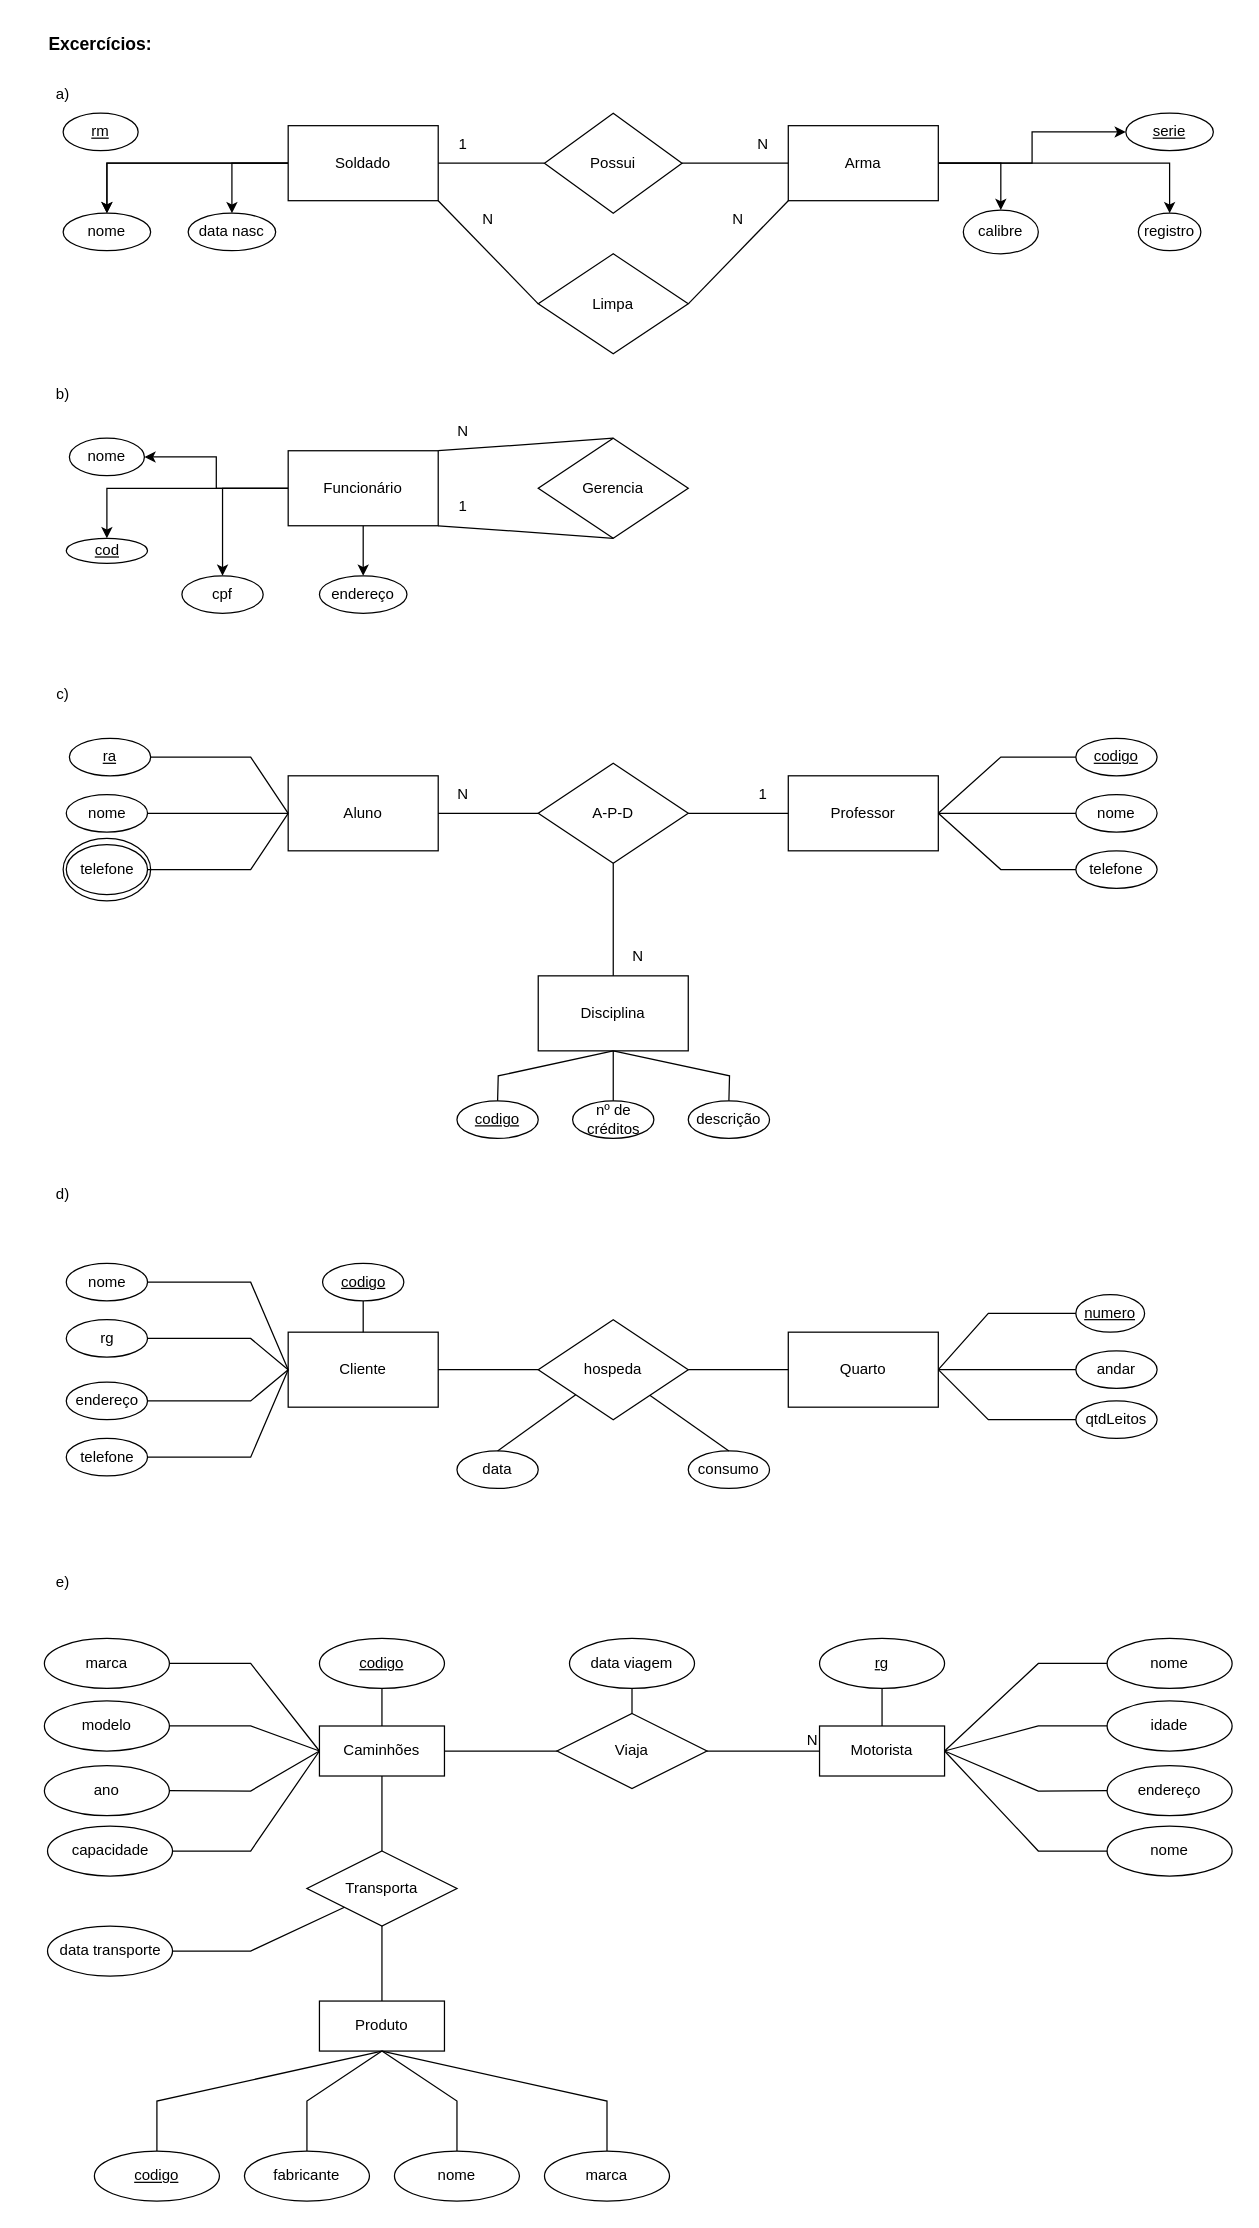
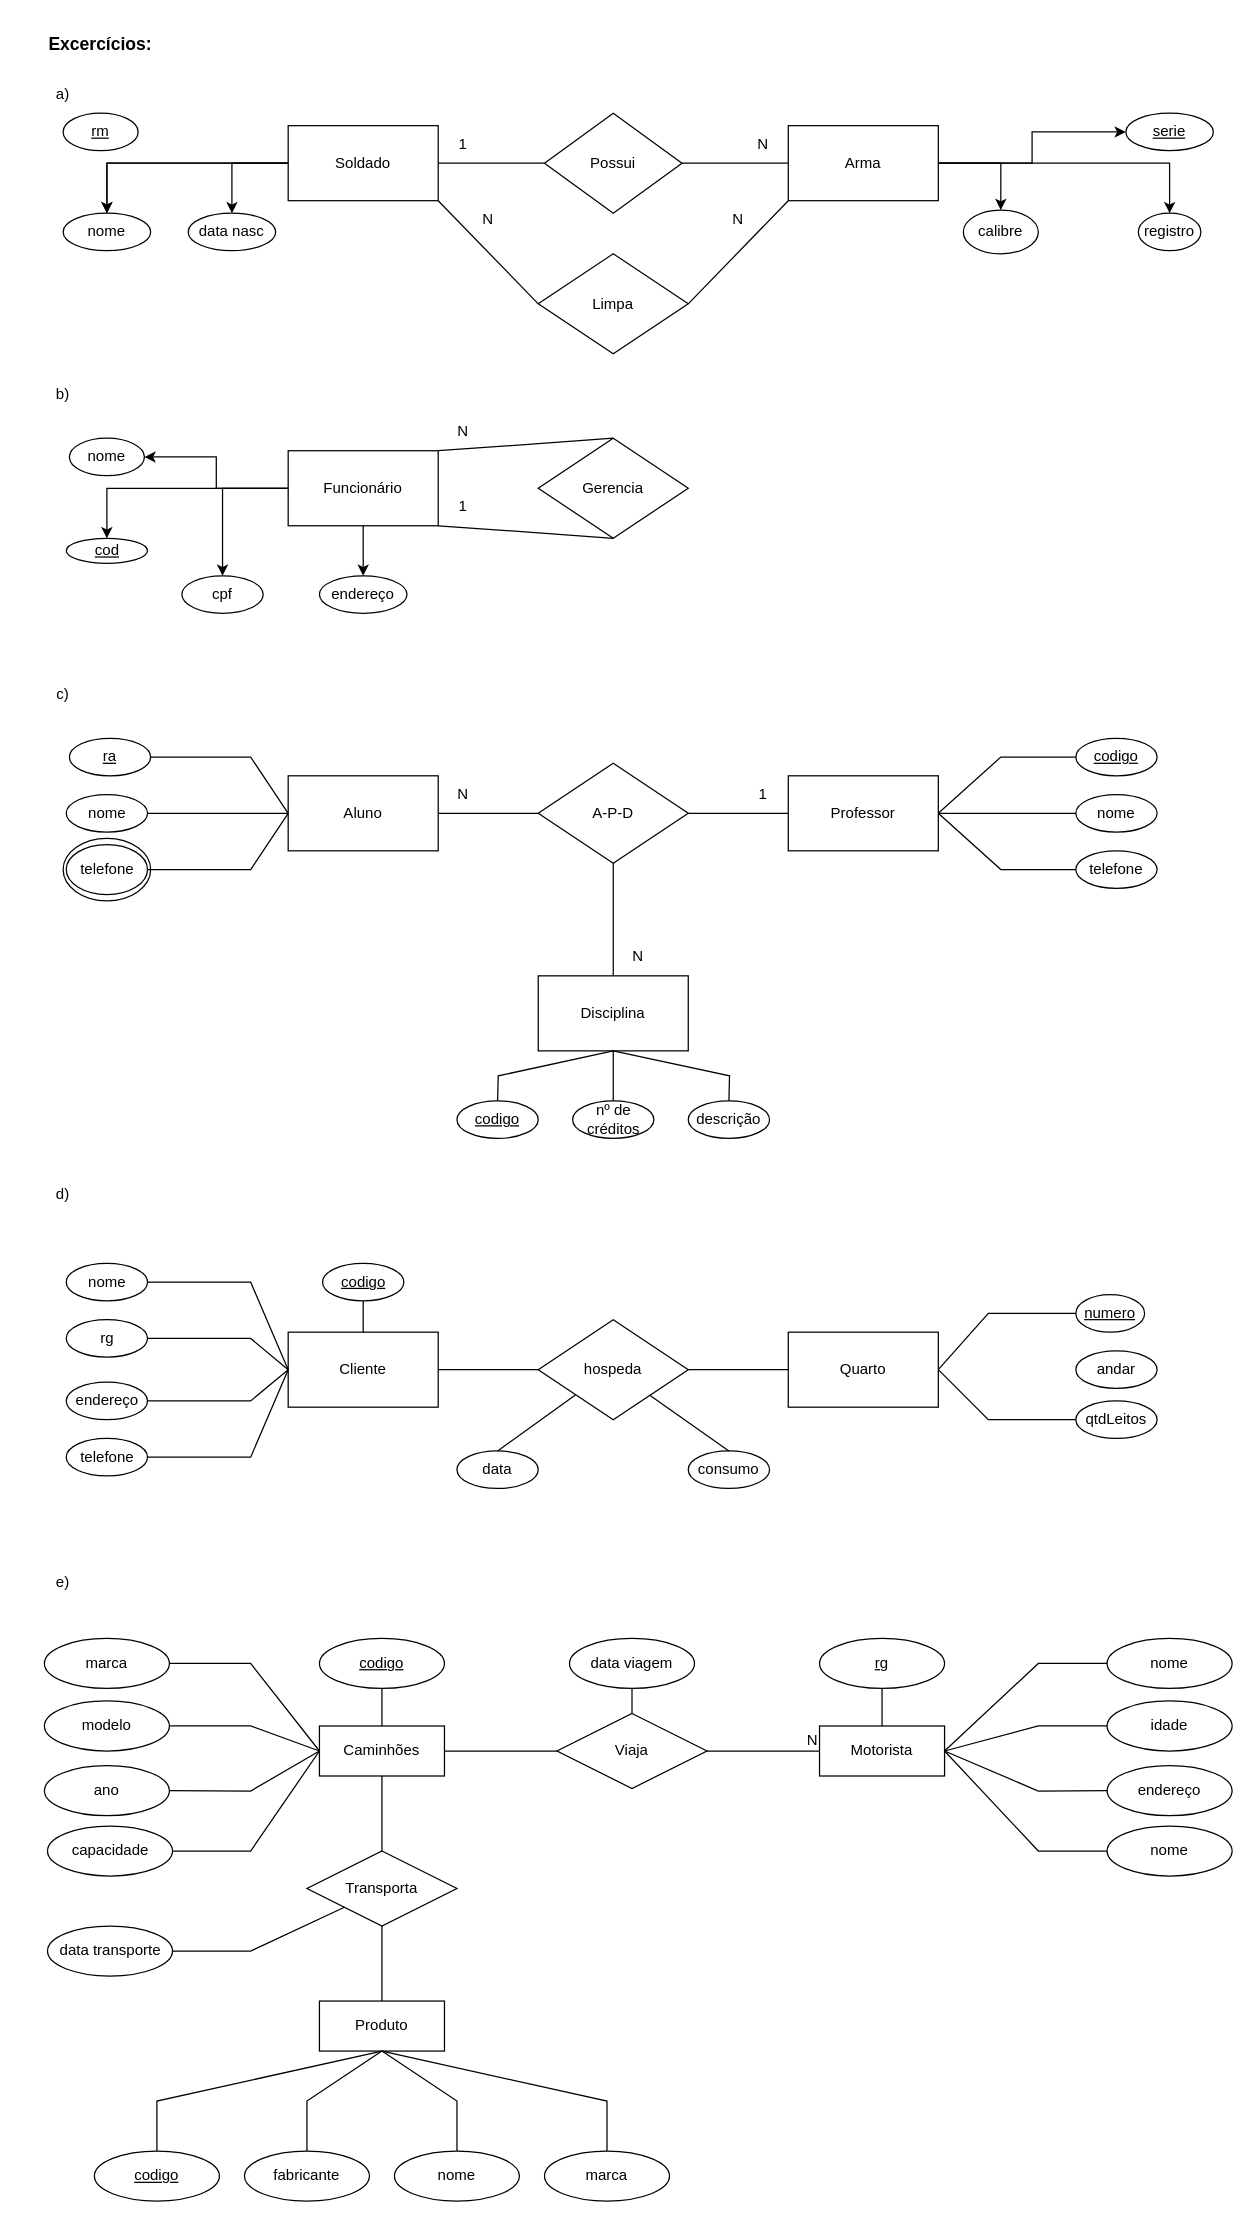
(1008, 1369) -> none
